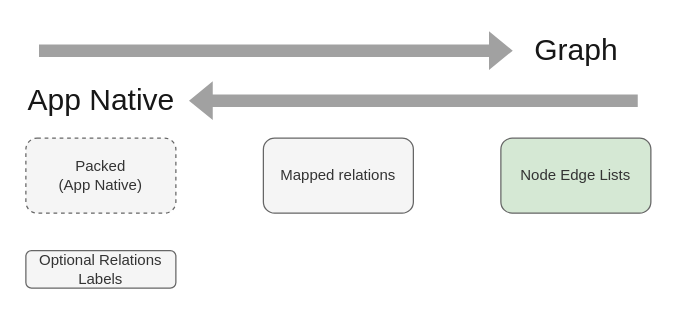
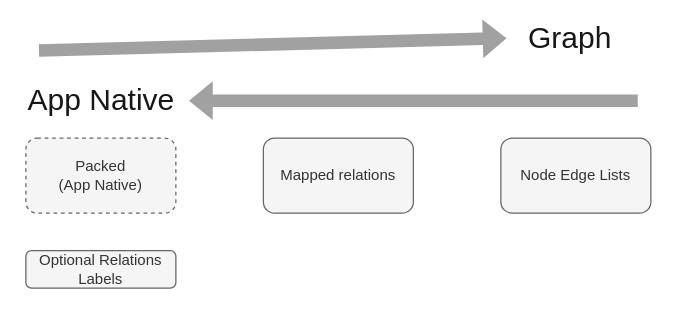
(576, 51) -> (569, 38)
(576, 176) -> (576, 176)
